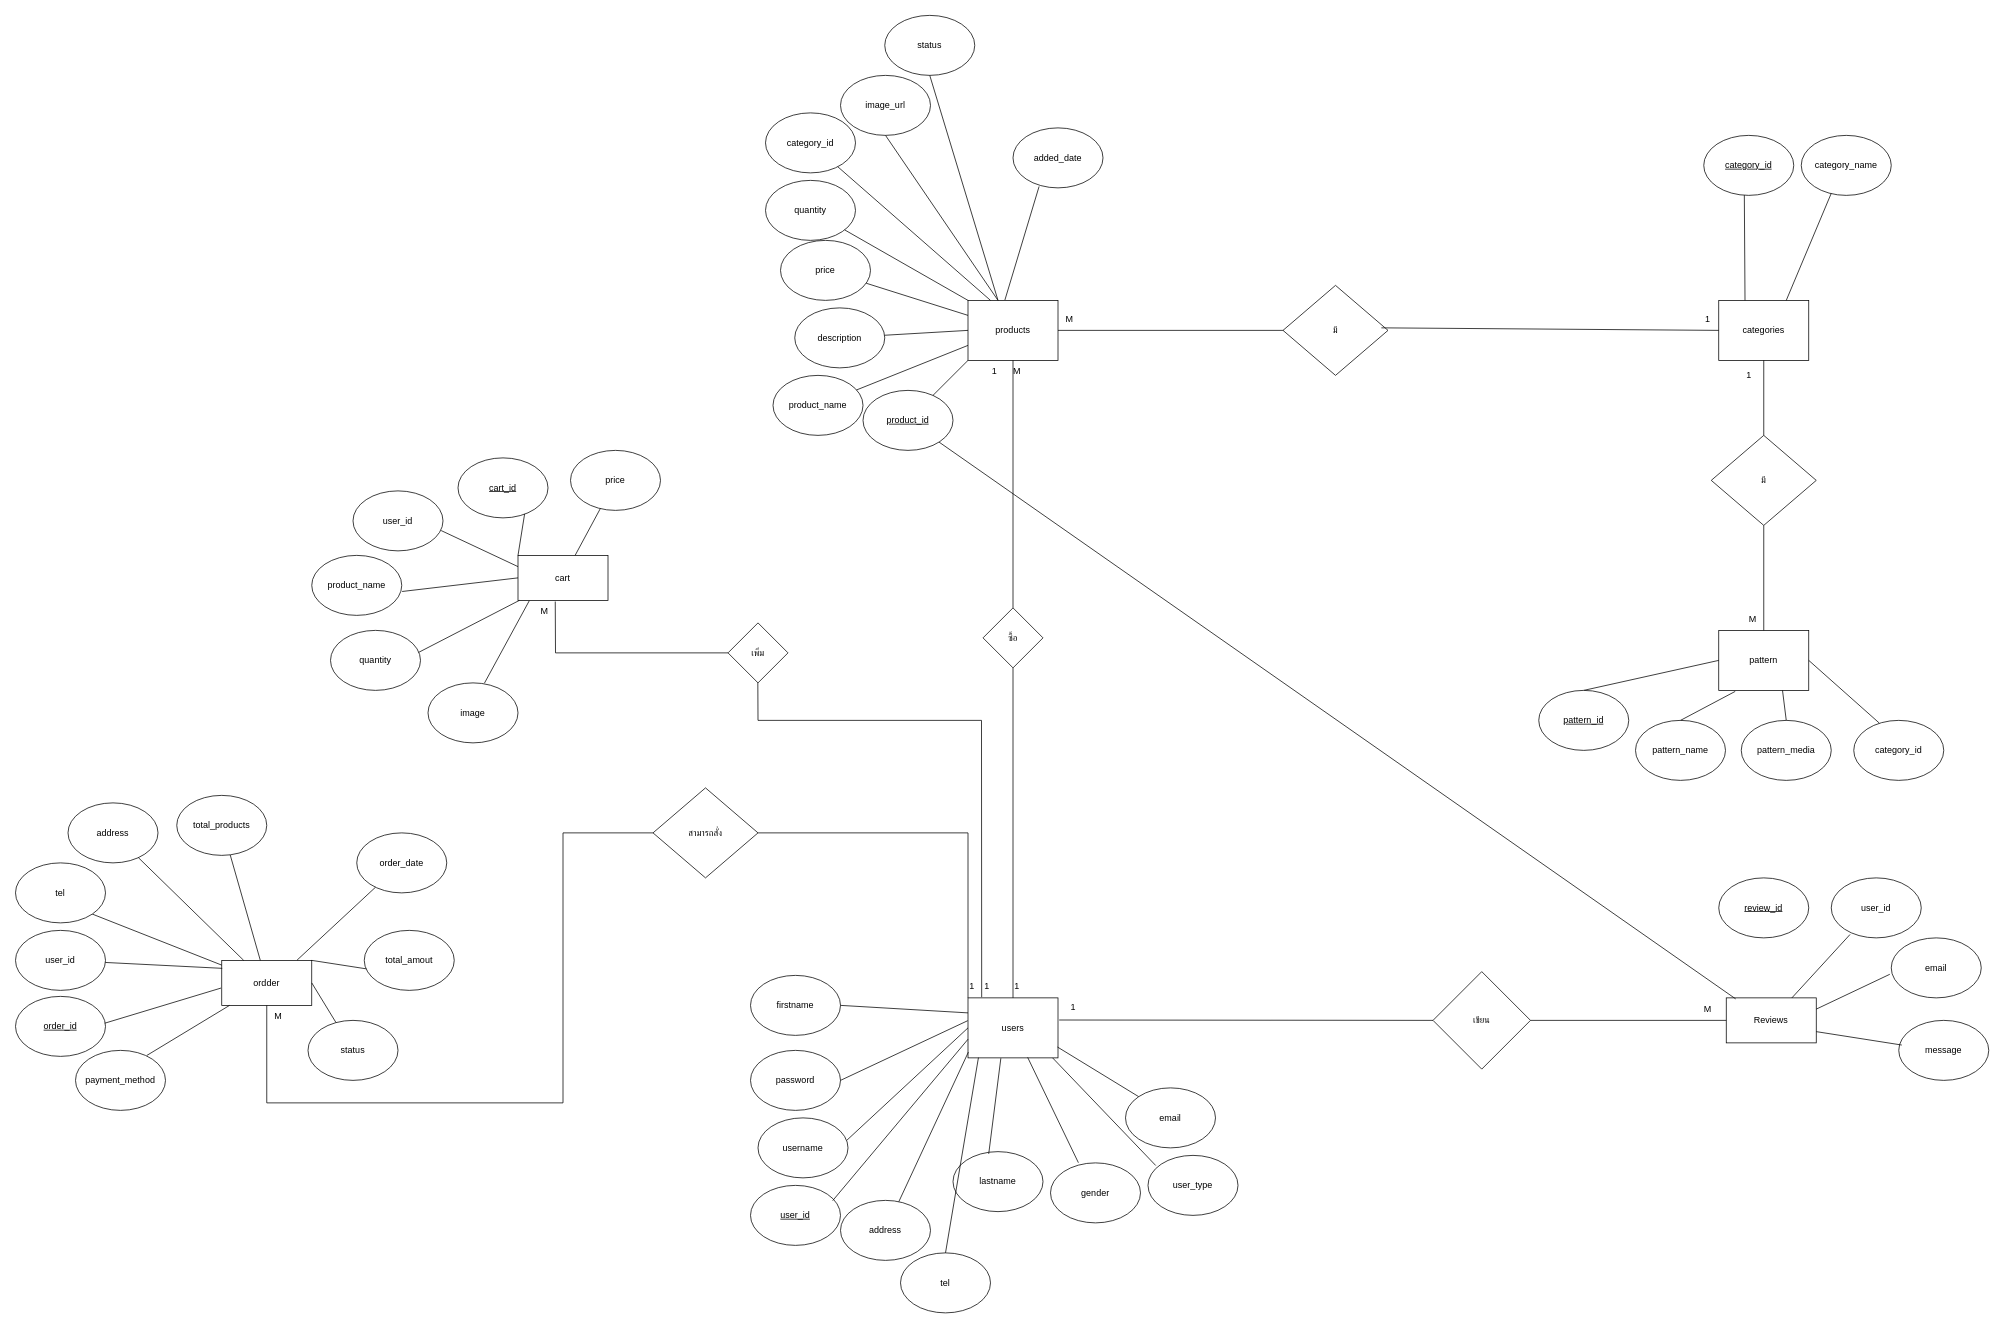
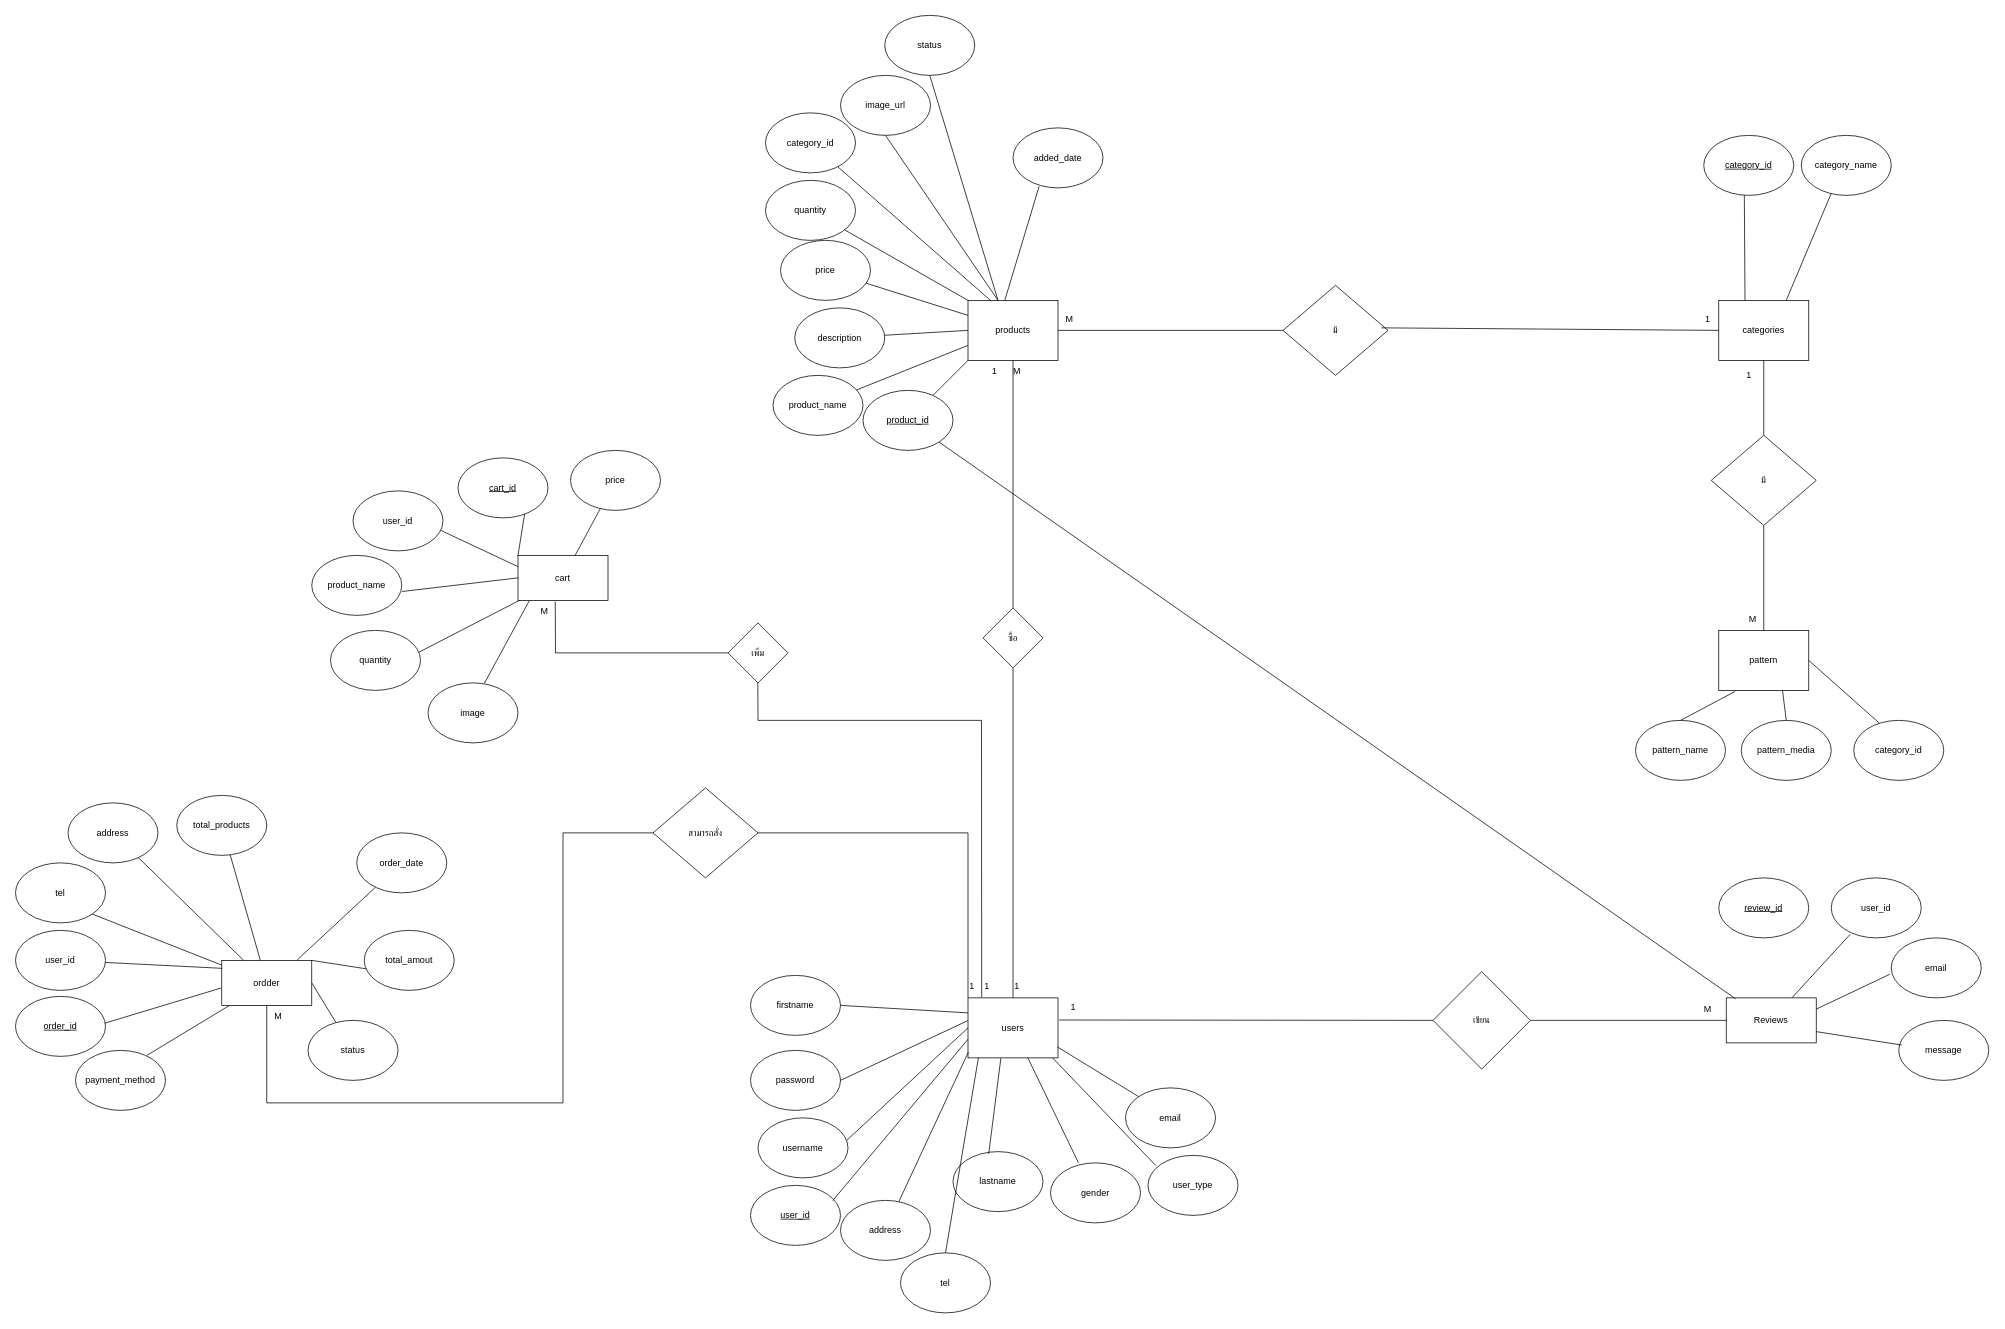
(1651, 675) -> none
(1584, 720) -> none
